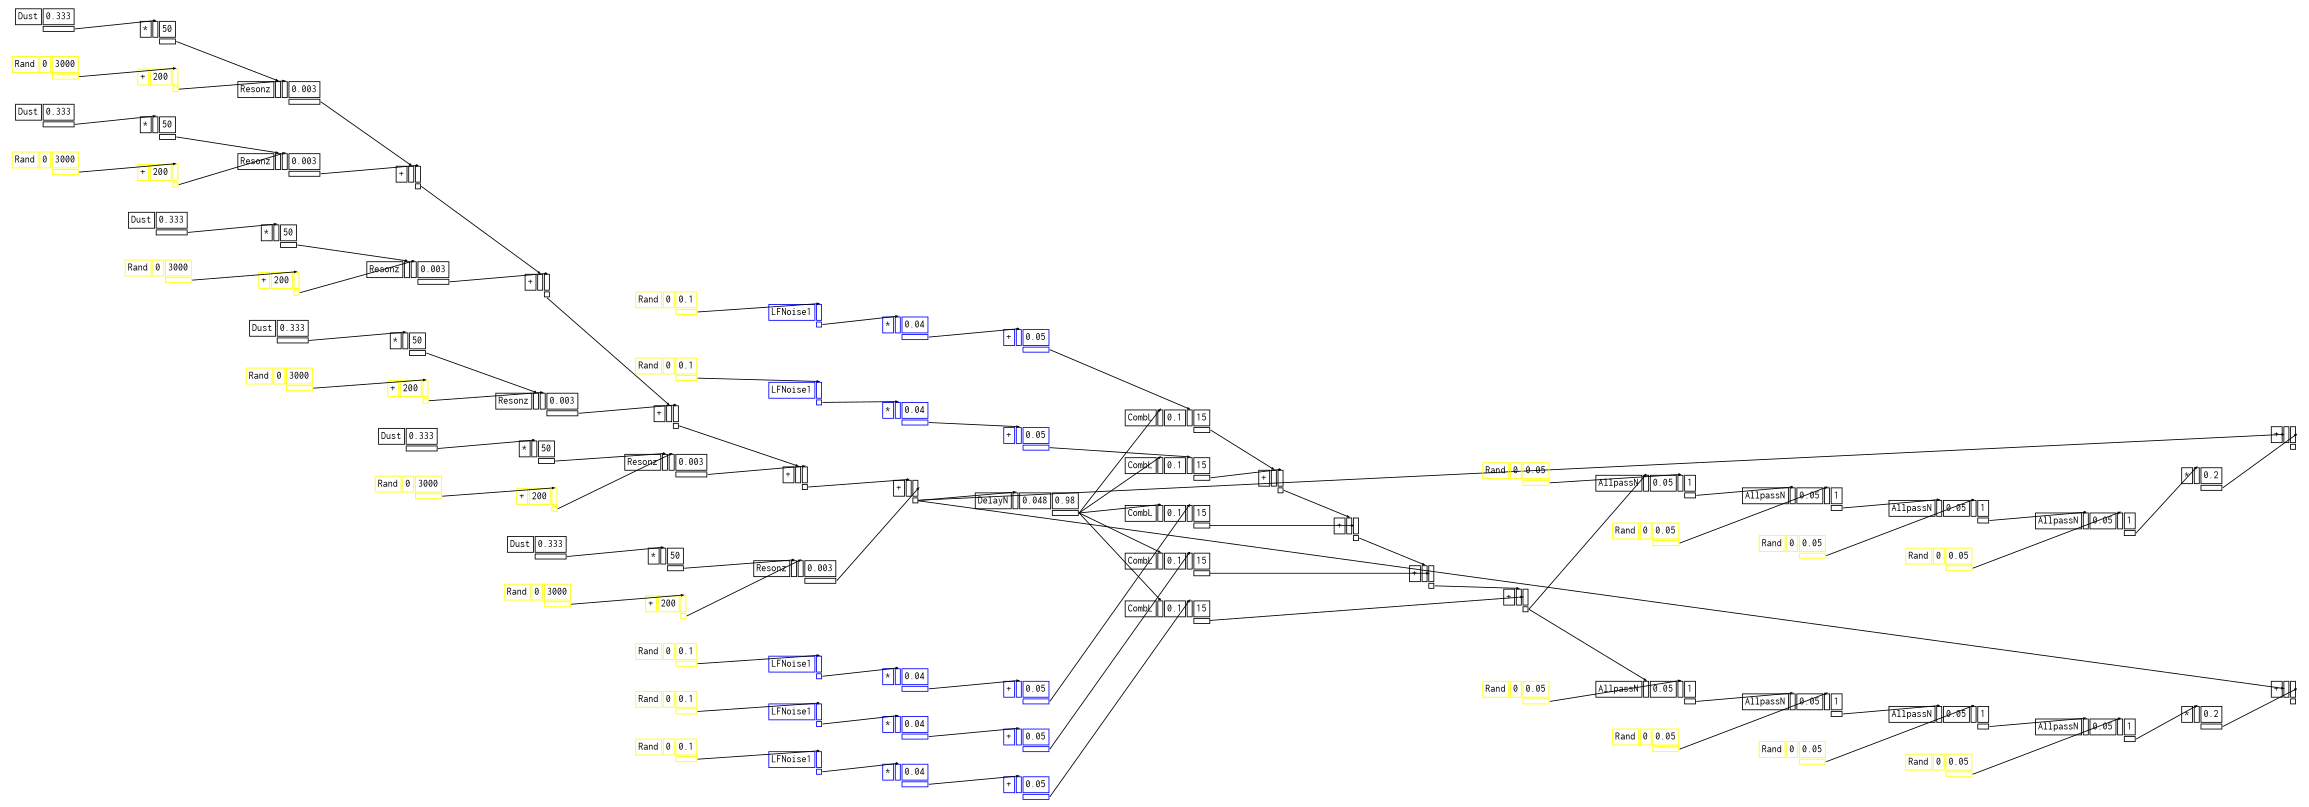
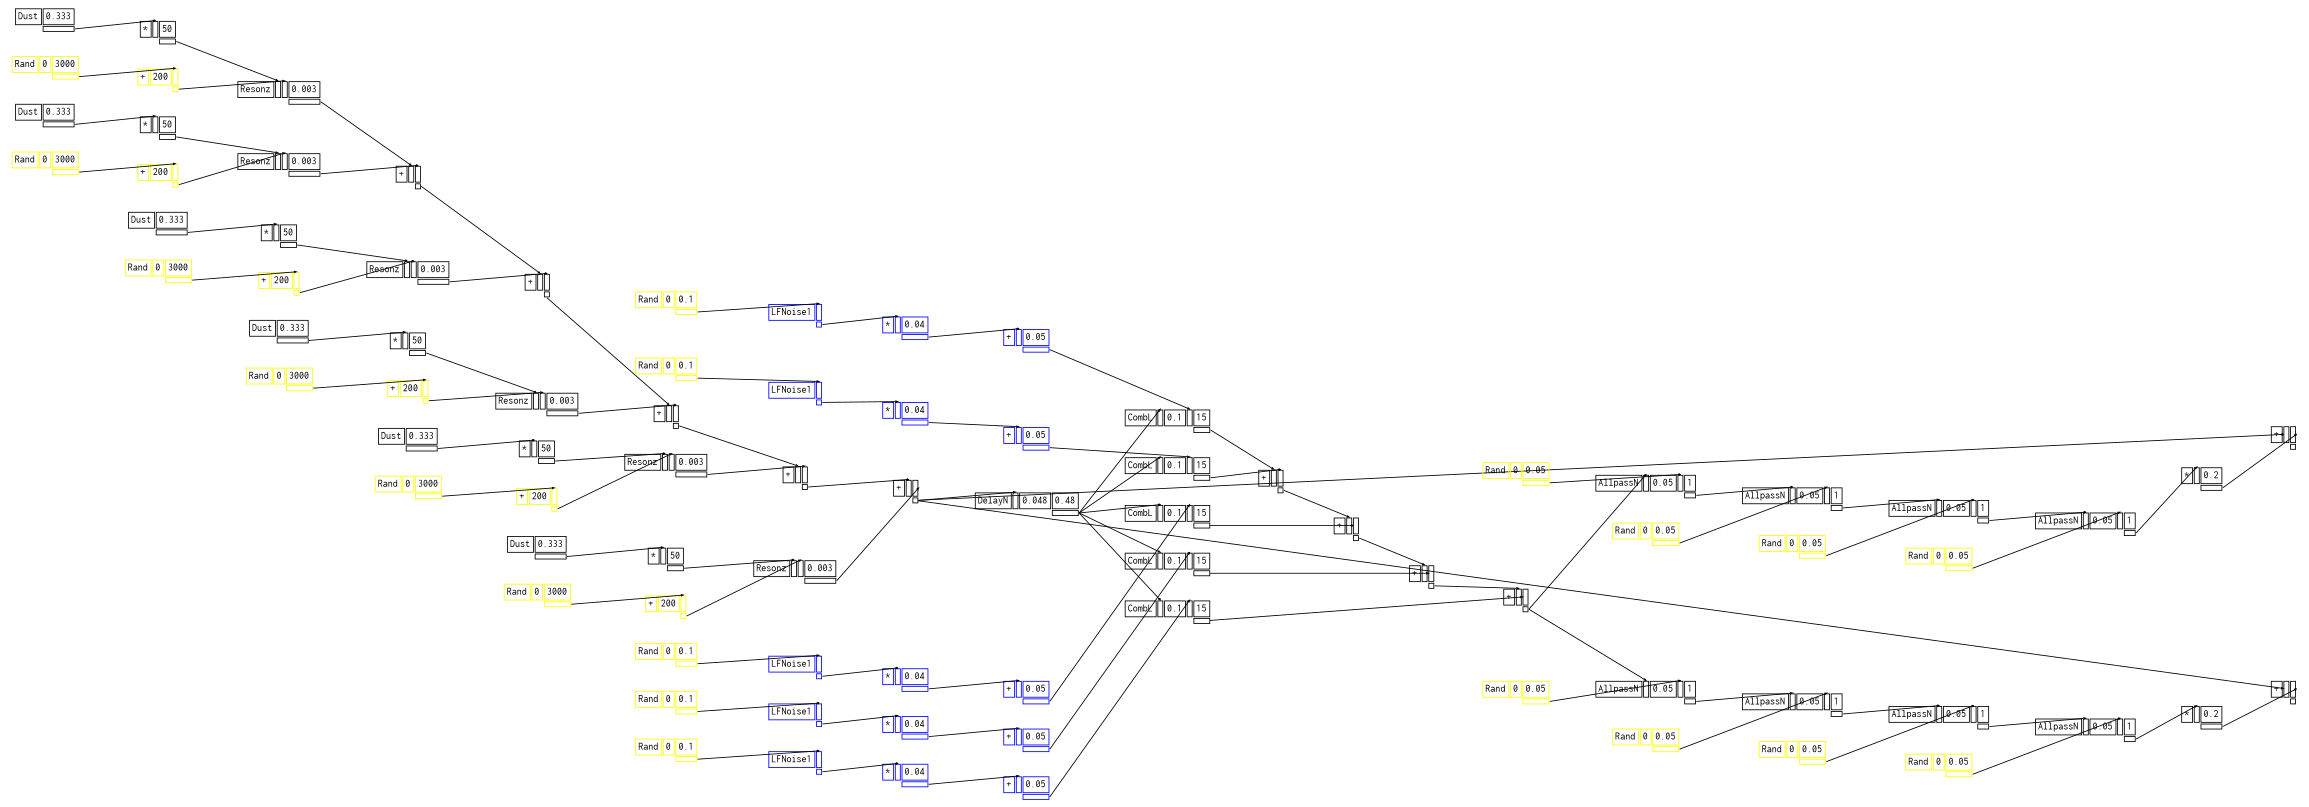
(1065, 500) -> (1065, 500)
